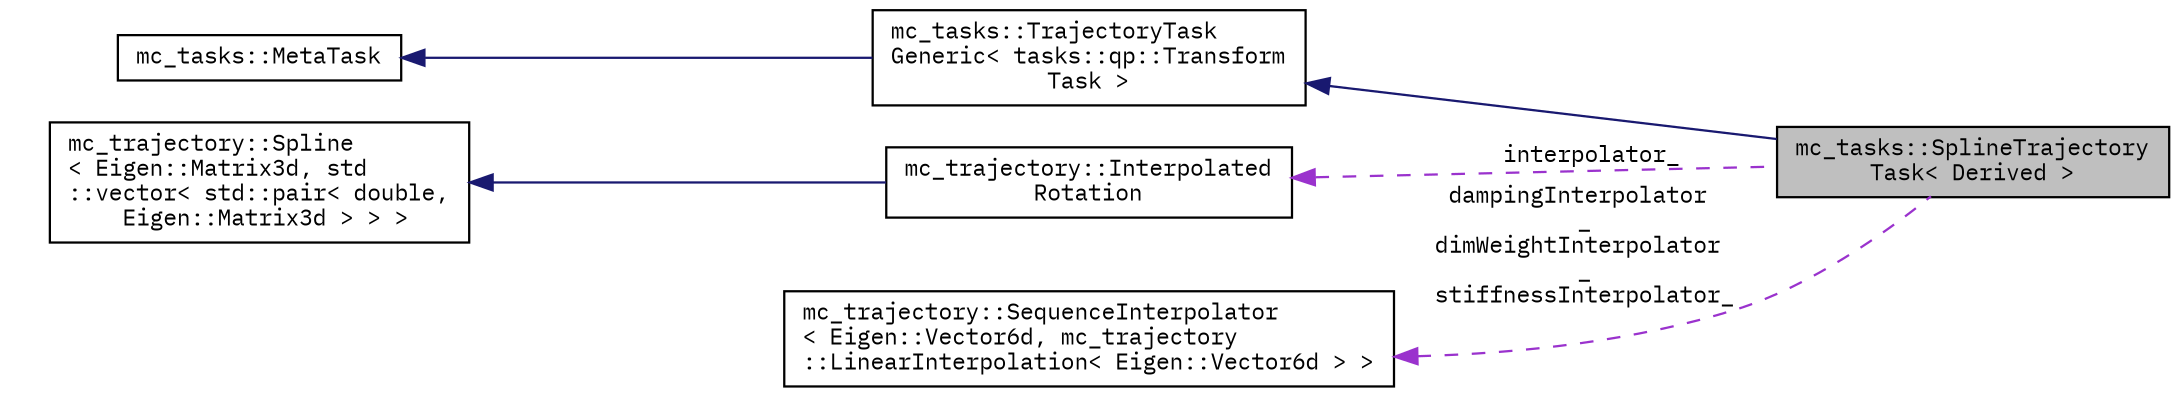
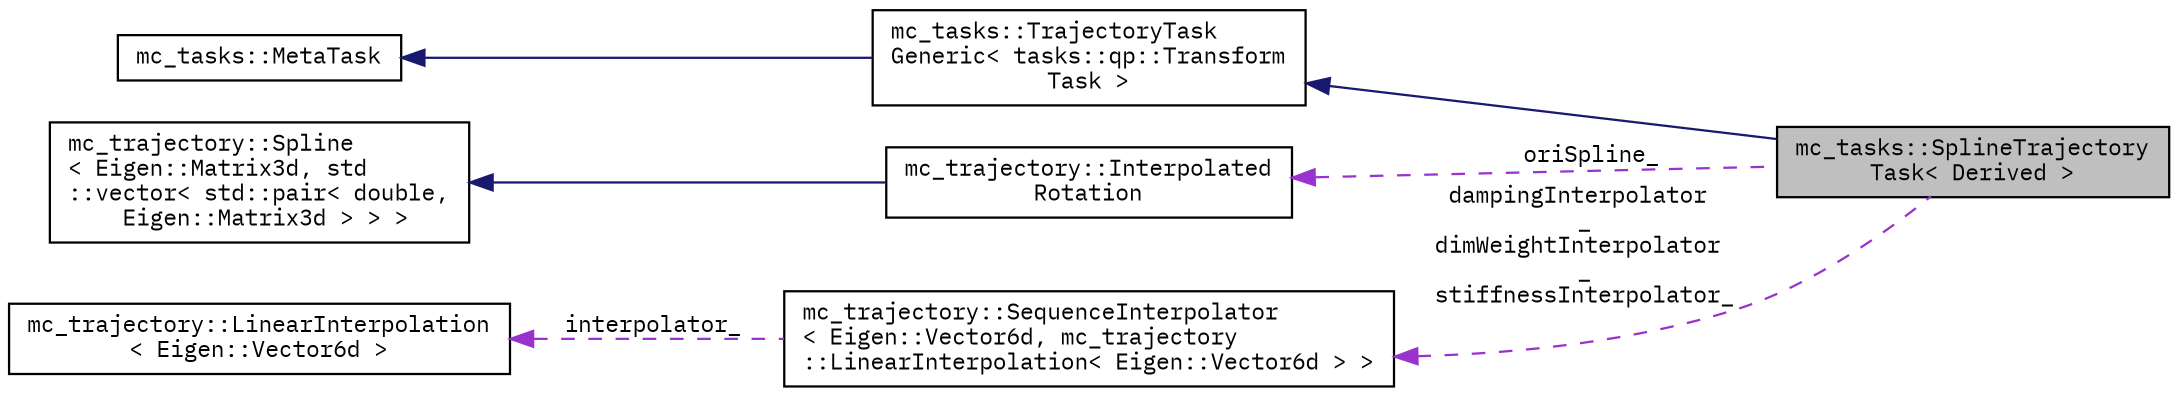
(1586, 156) -> (1586, 156)
none -> (260, 339)
